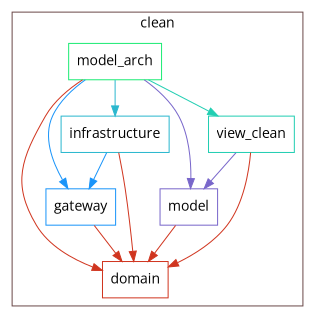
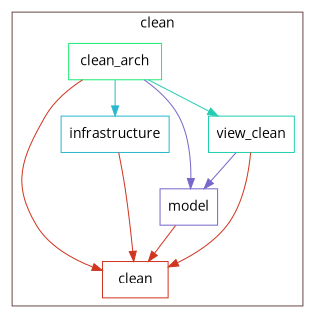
(115, 62) -> (115, 62)
(81, 207) -> none
(135, 280) -> (135, 280)
